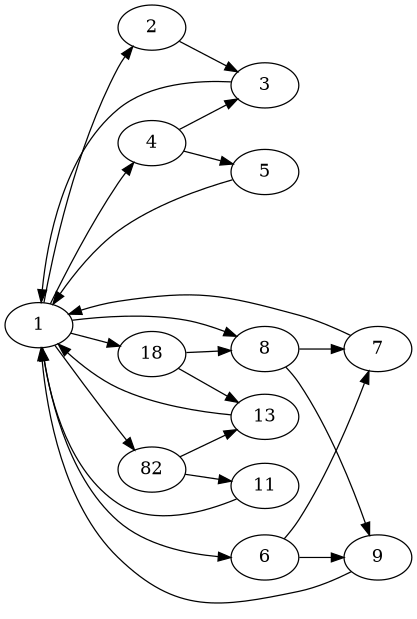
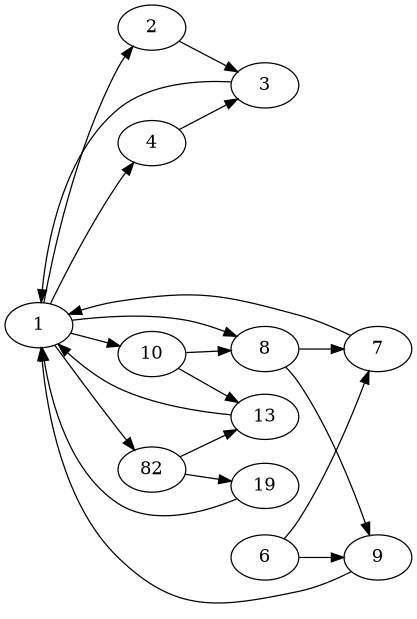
(265, 172) -> none
(152, 354) -> (152, 354)
(265, 486) -> (265, 486)
(95, 495) -> none
